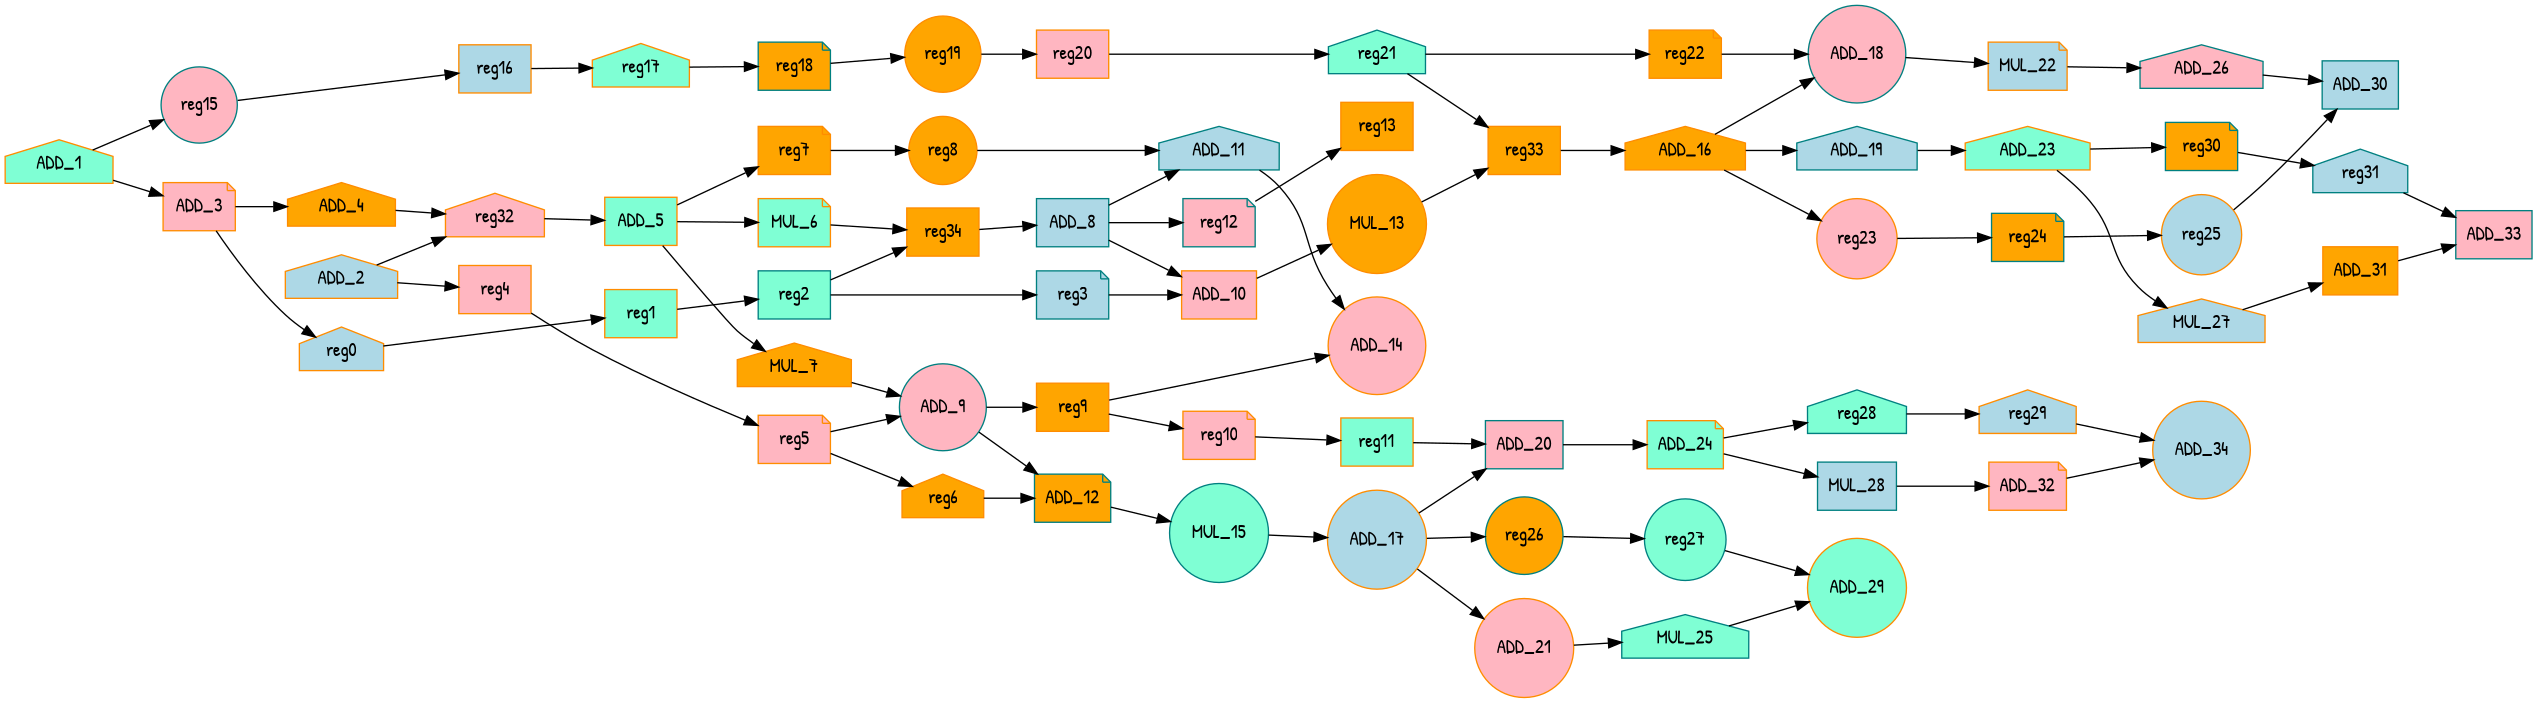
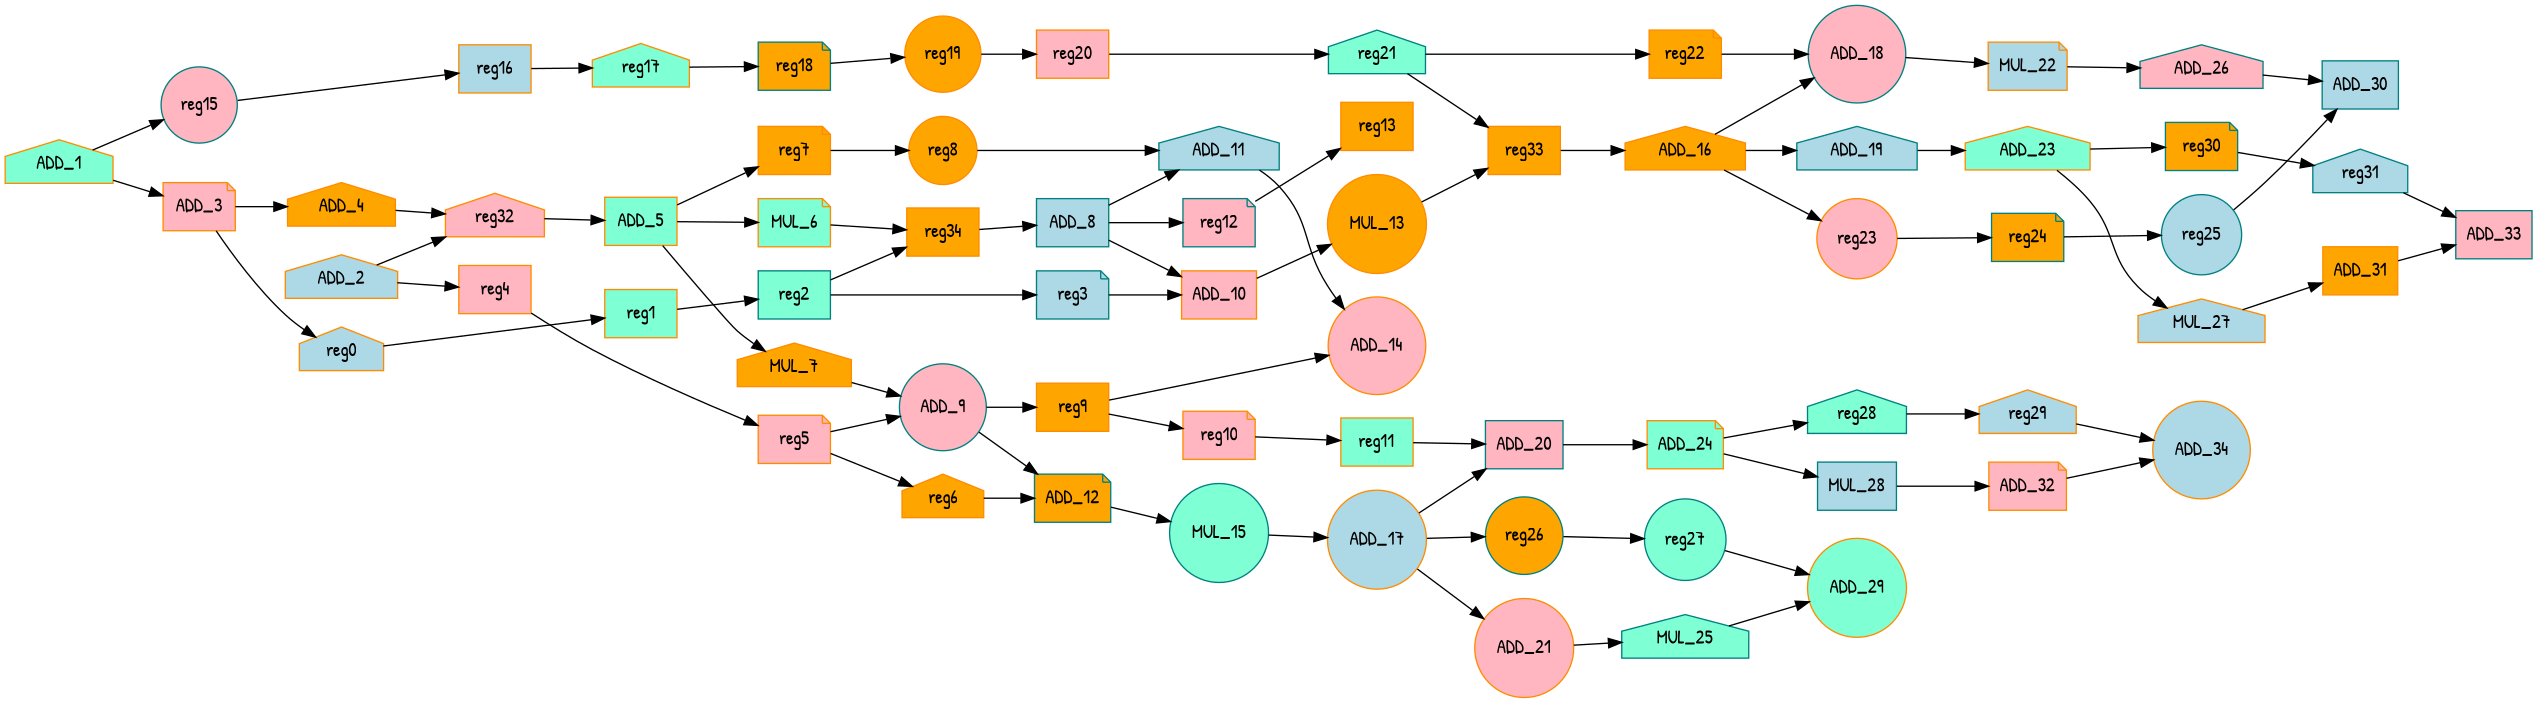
(2202, 235) -> (2202, 235)
